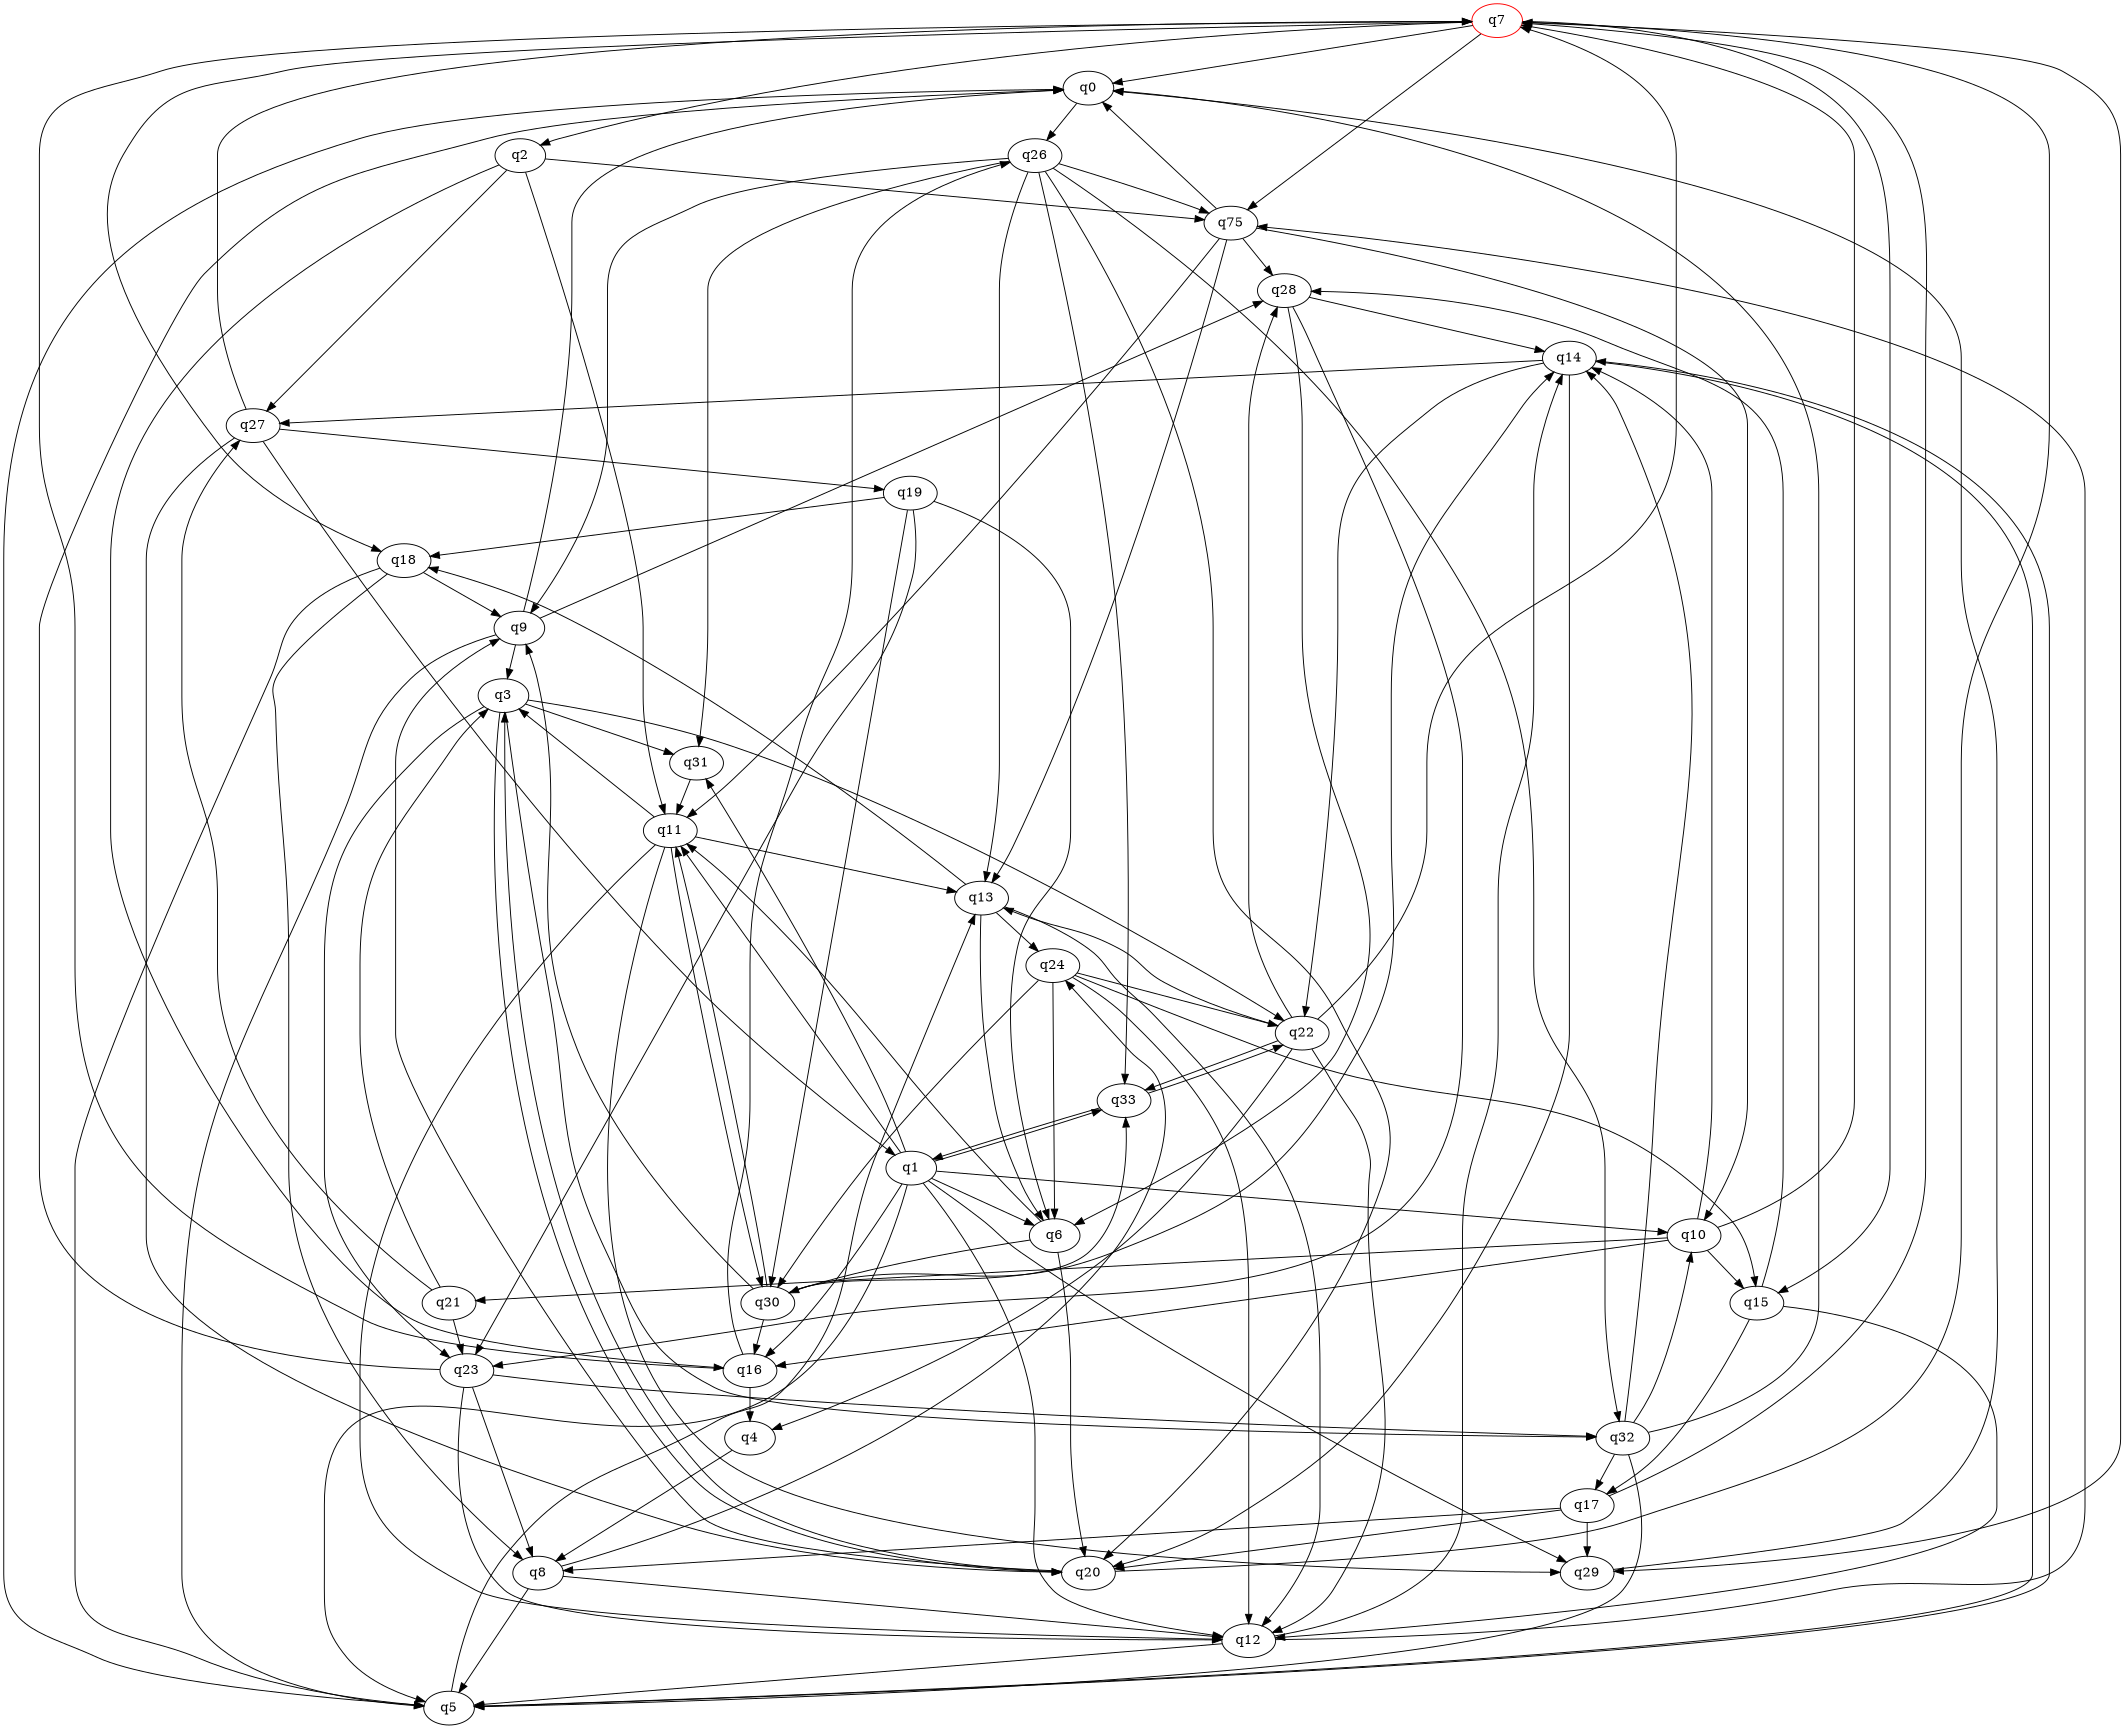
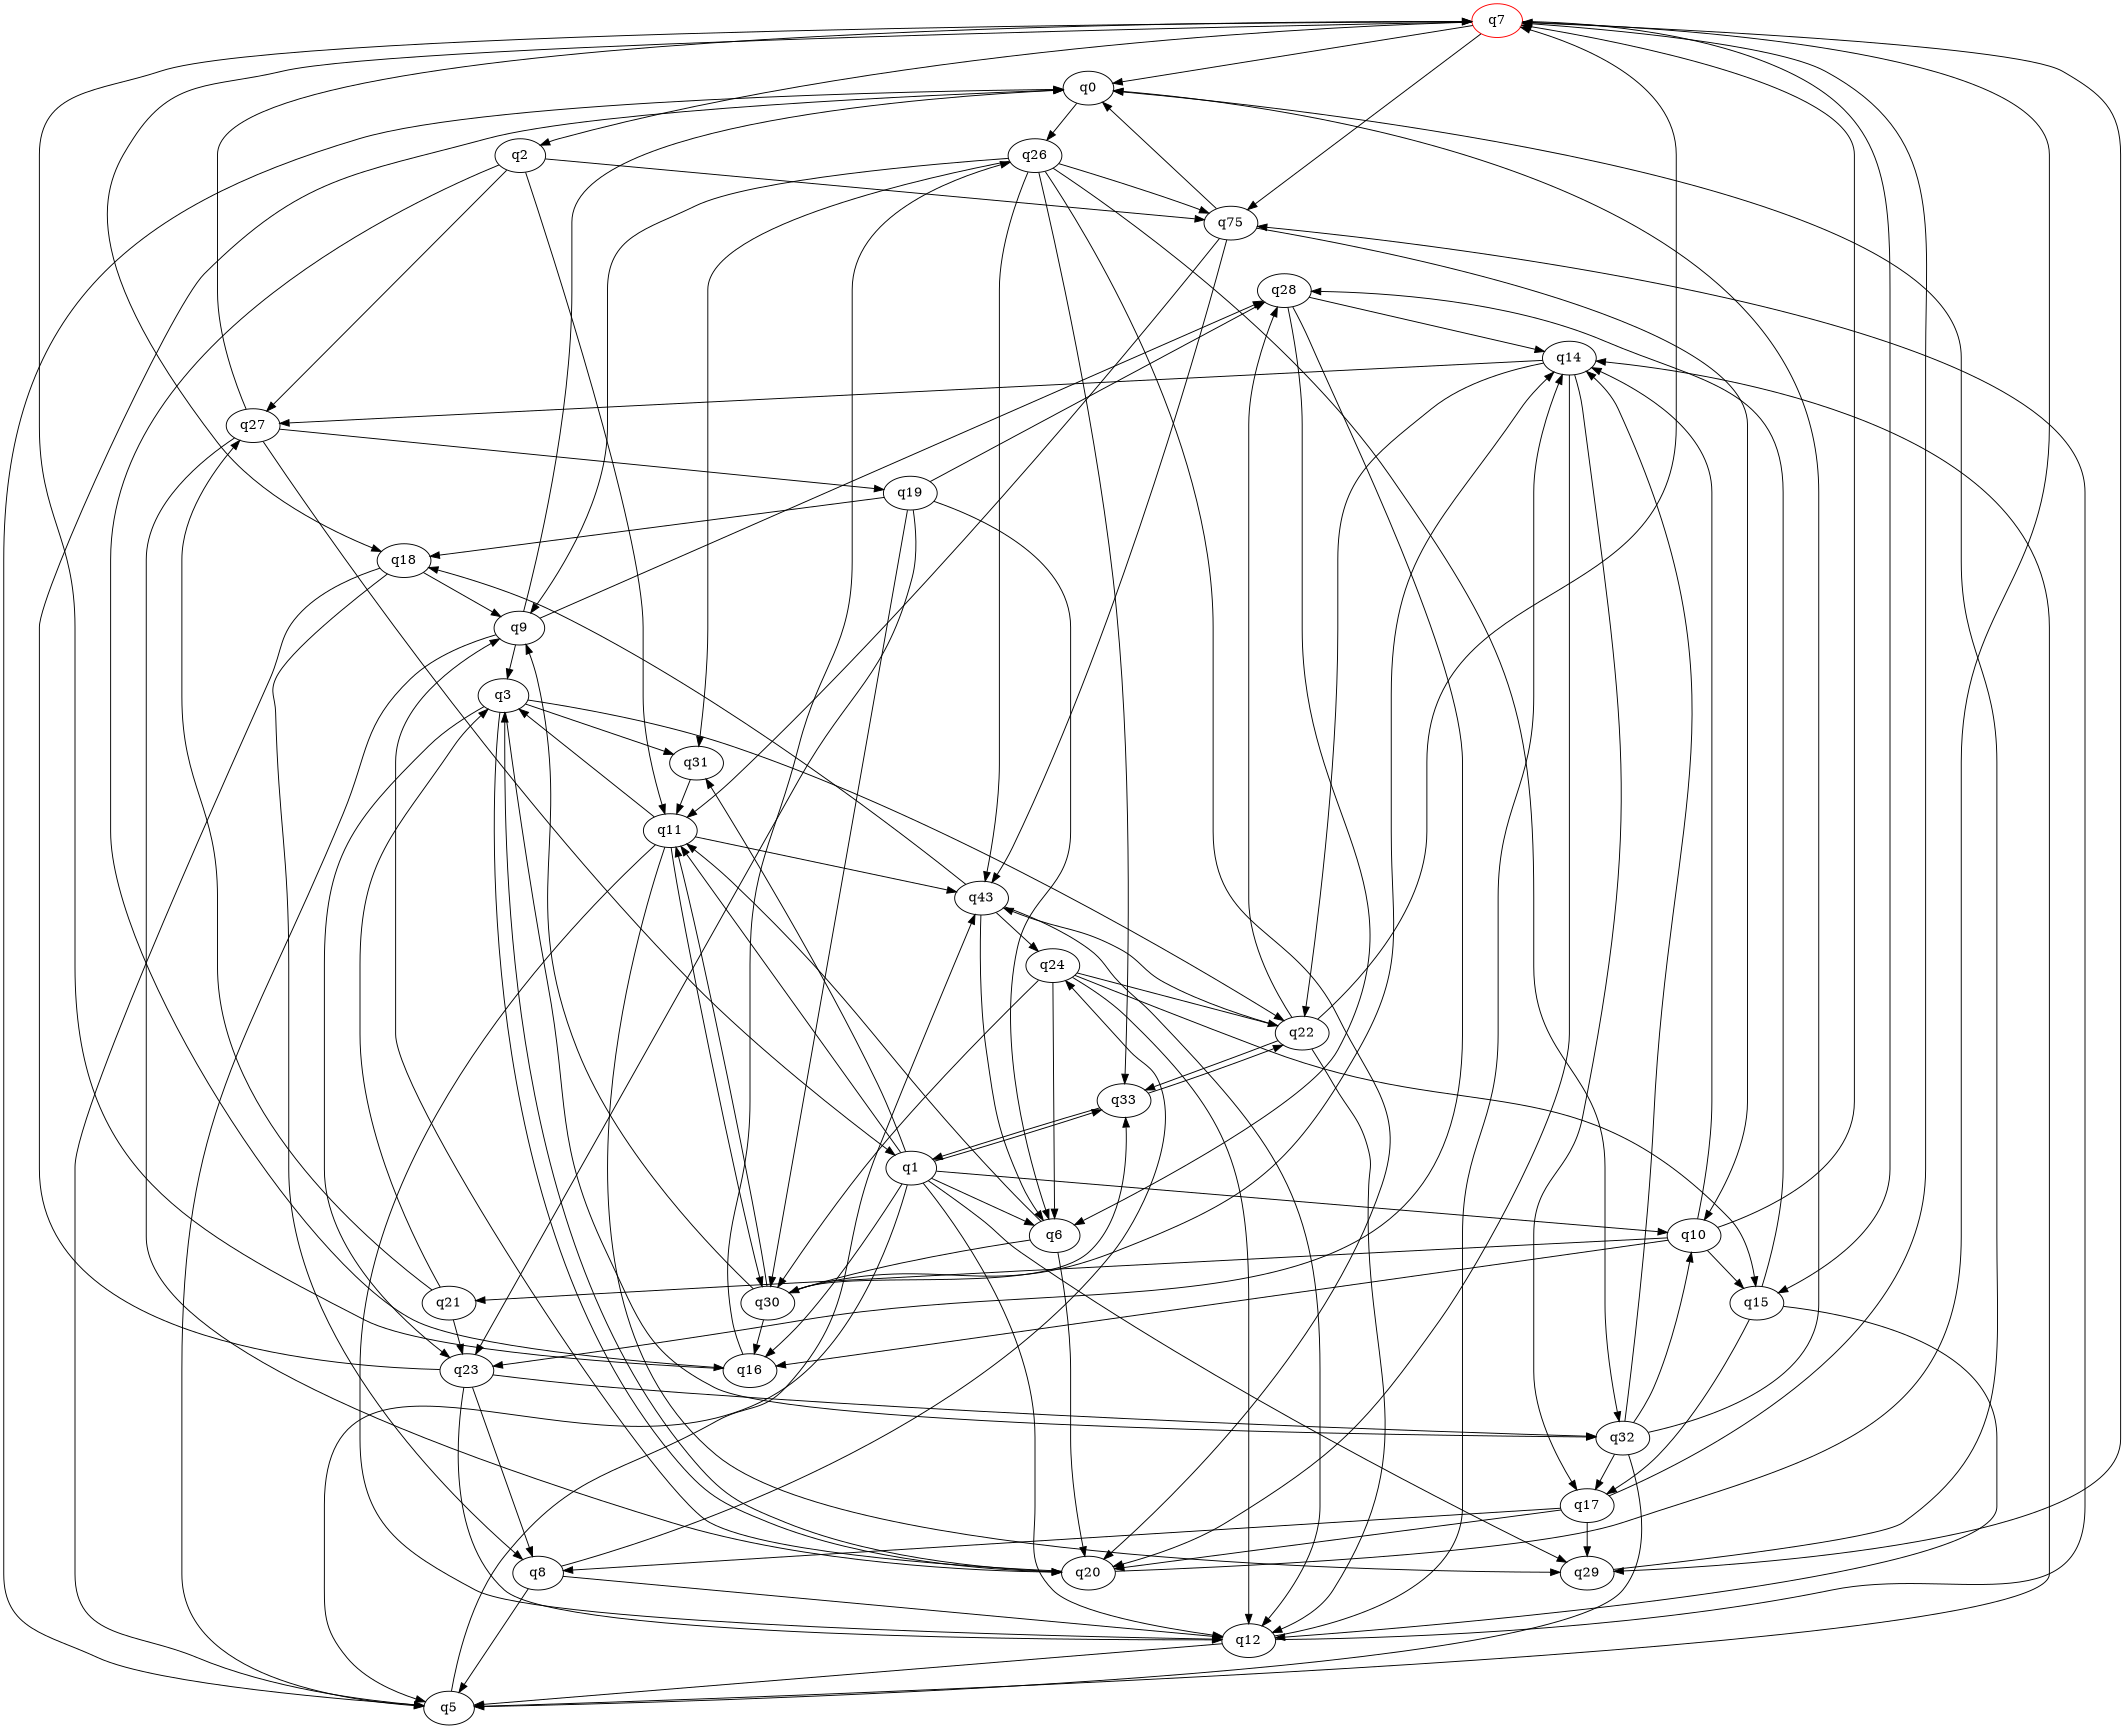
(1255, 253) -> (1069, 407)
(982, 898) -> (982, 898)
(750, 1438) -> none
(2032, 1527) -> (1612, 938)
